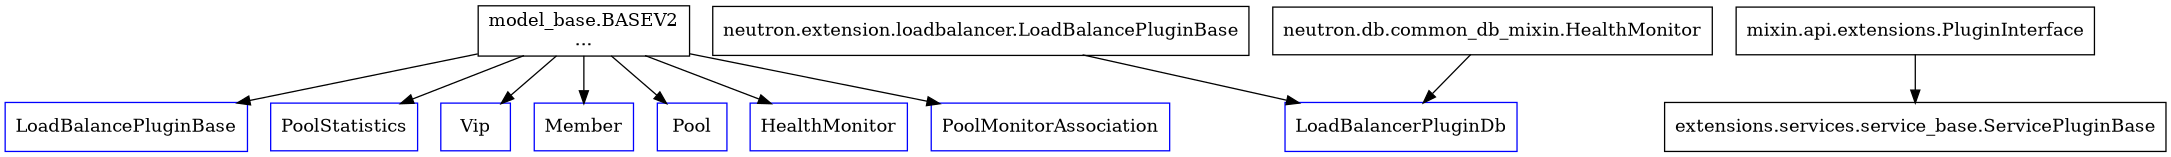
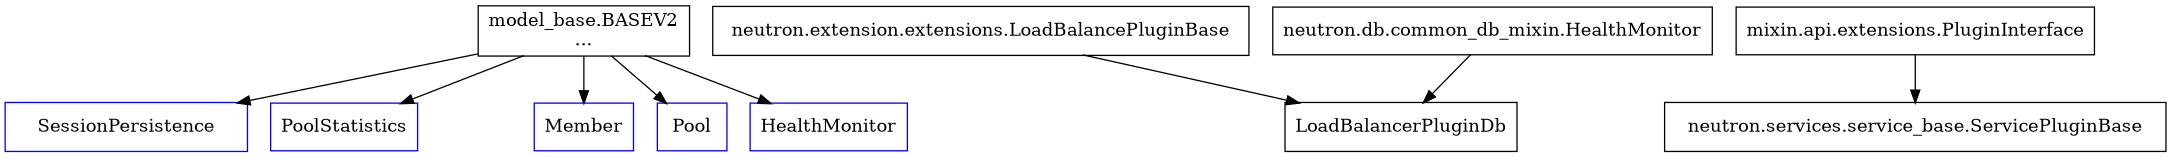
(981, 31) -> (981, 31)
(126, 127) -> (126, 127)
(476, 127) -> none
(1050, 127) -> none
(1401, 127) -> (1401, 127)
(1915, 127) -> (1915, 127)
